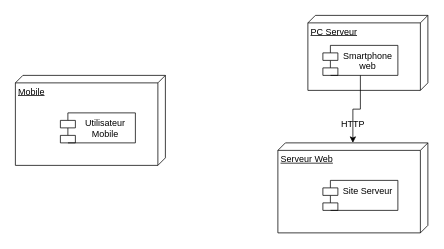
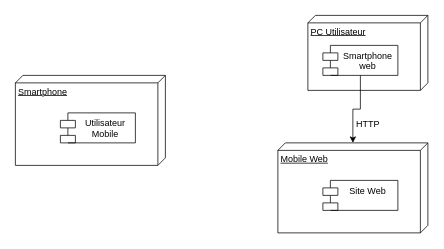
(335, 32) -> (341, 32)
(31, 92) -> (44, 92)
(353, 124) -> (368, 124)
(307, 160) -> (303, 160)
(368, 191) -> (368, 191)
